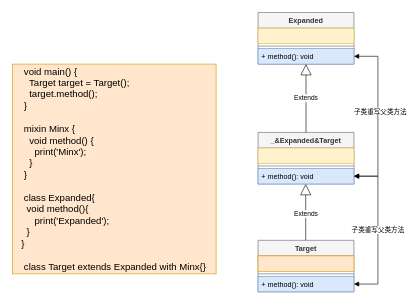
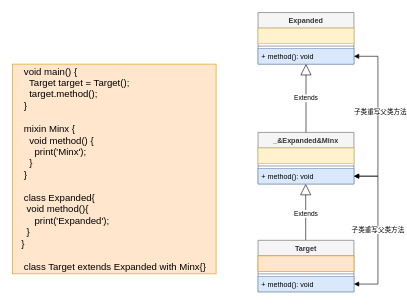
(306, 140) -> (306, 140)
